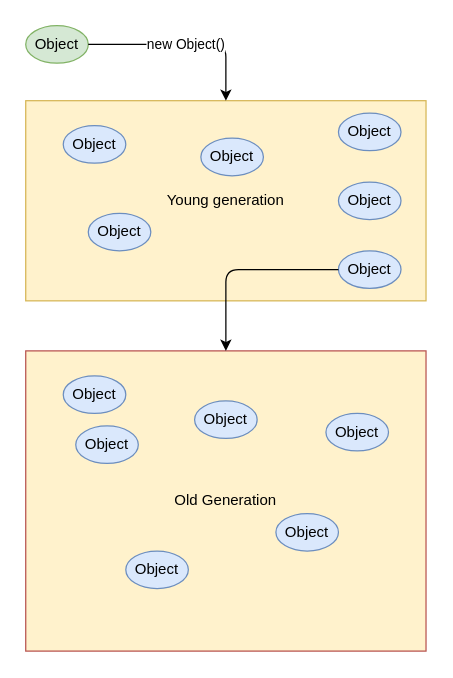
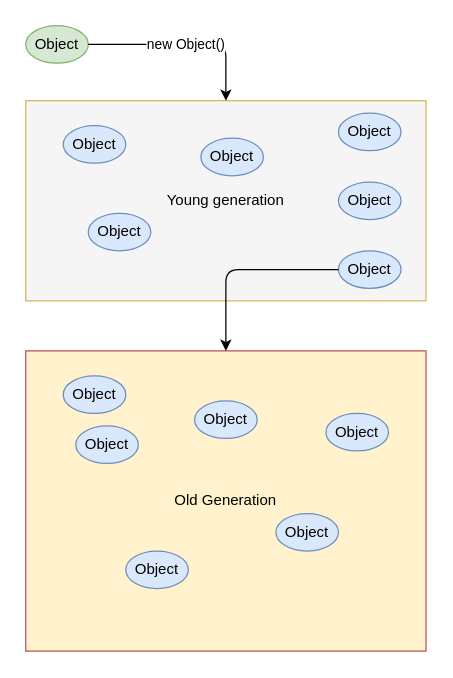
(226, 201) -> (226, 201)
